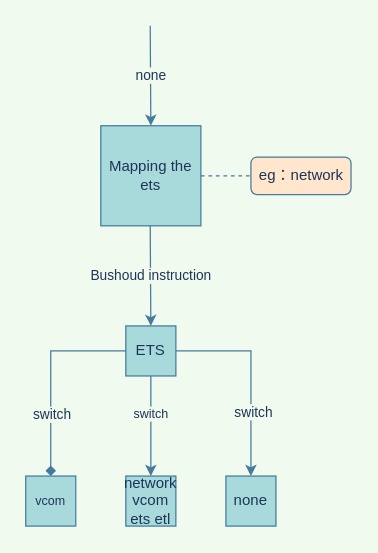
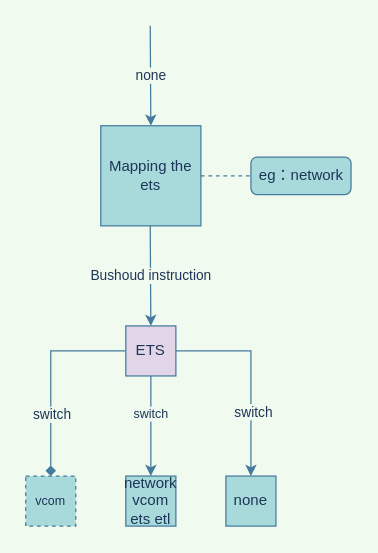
(301, 176) -> (301, 176)
(151, 351) -> (151, 351)
(51, 501) -> (51, 501)
